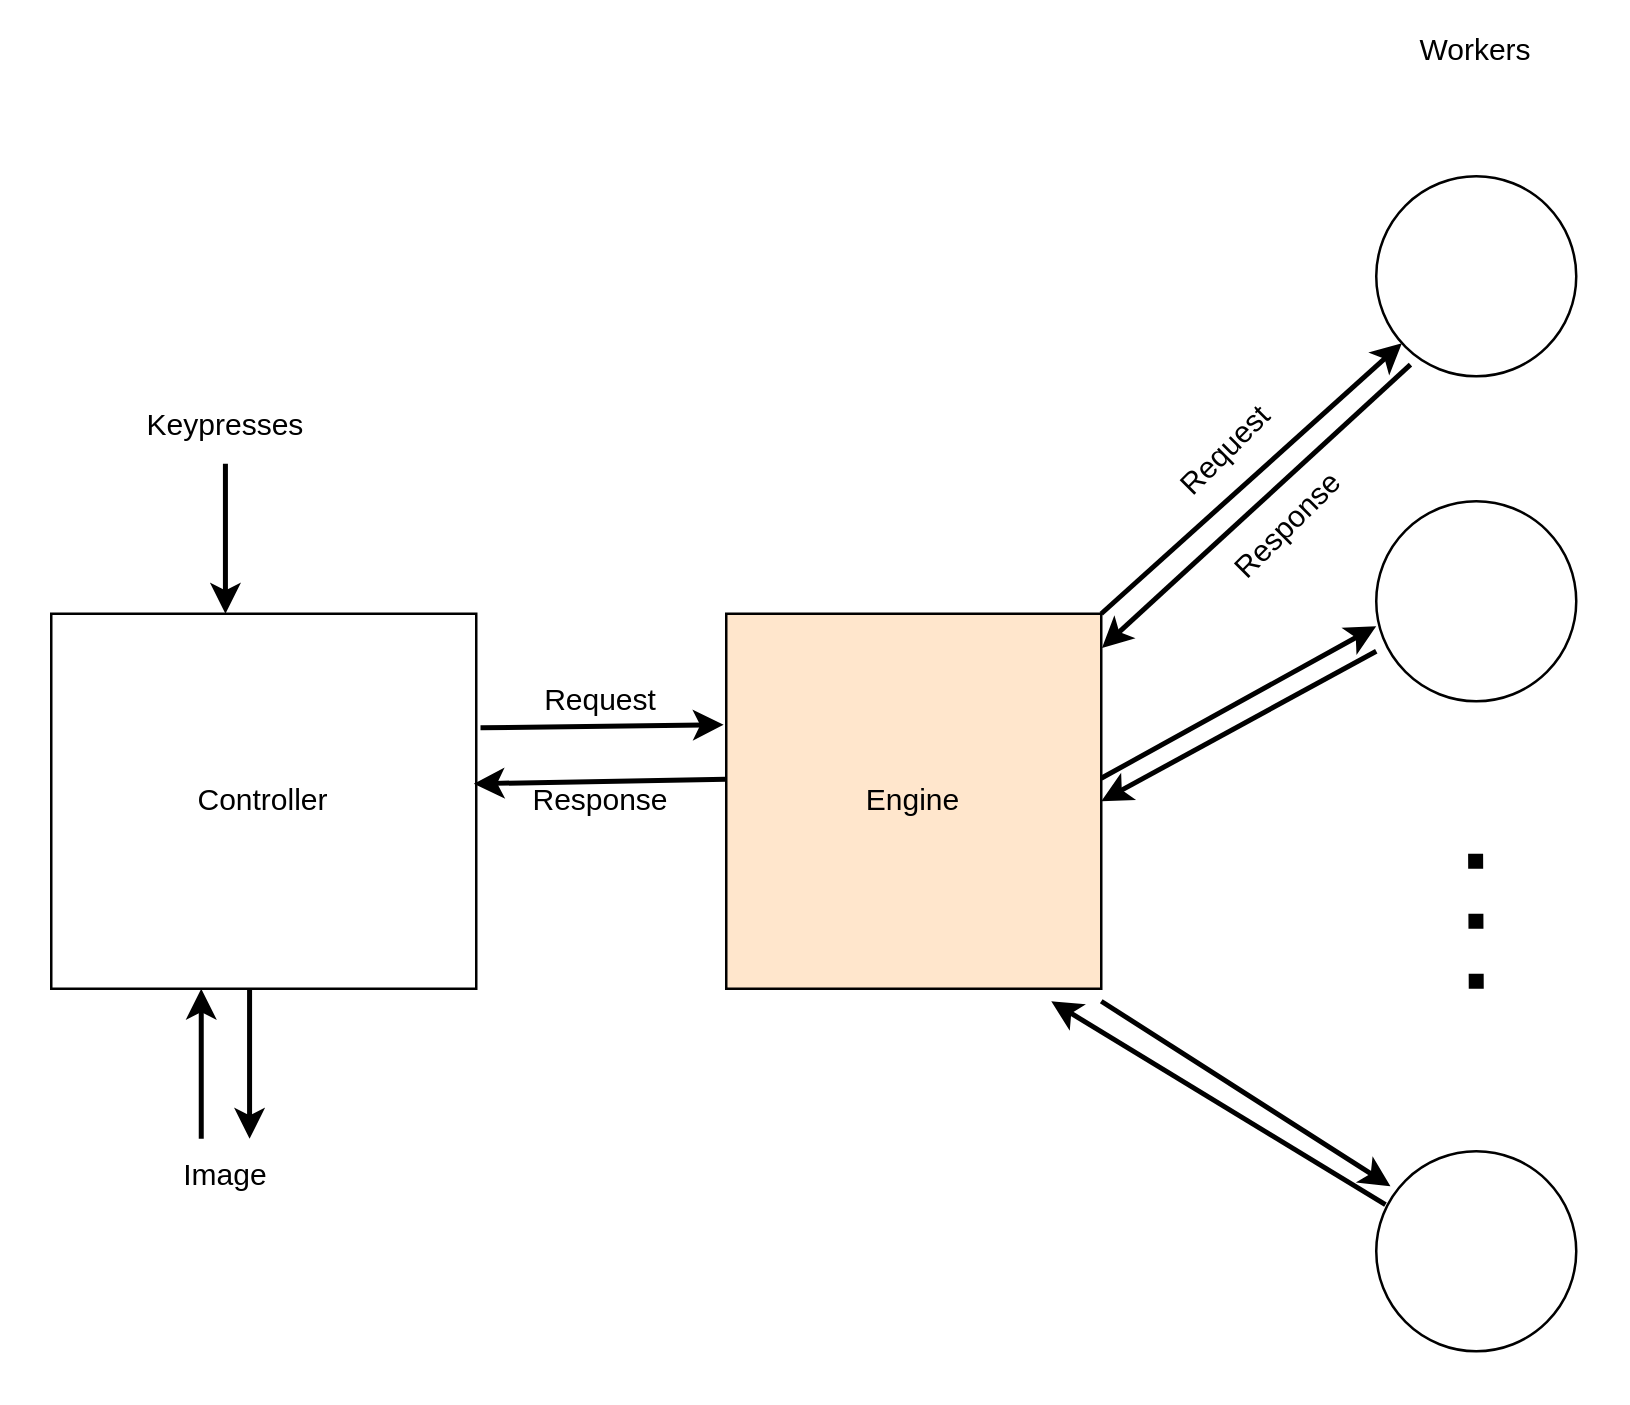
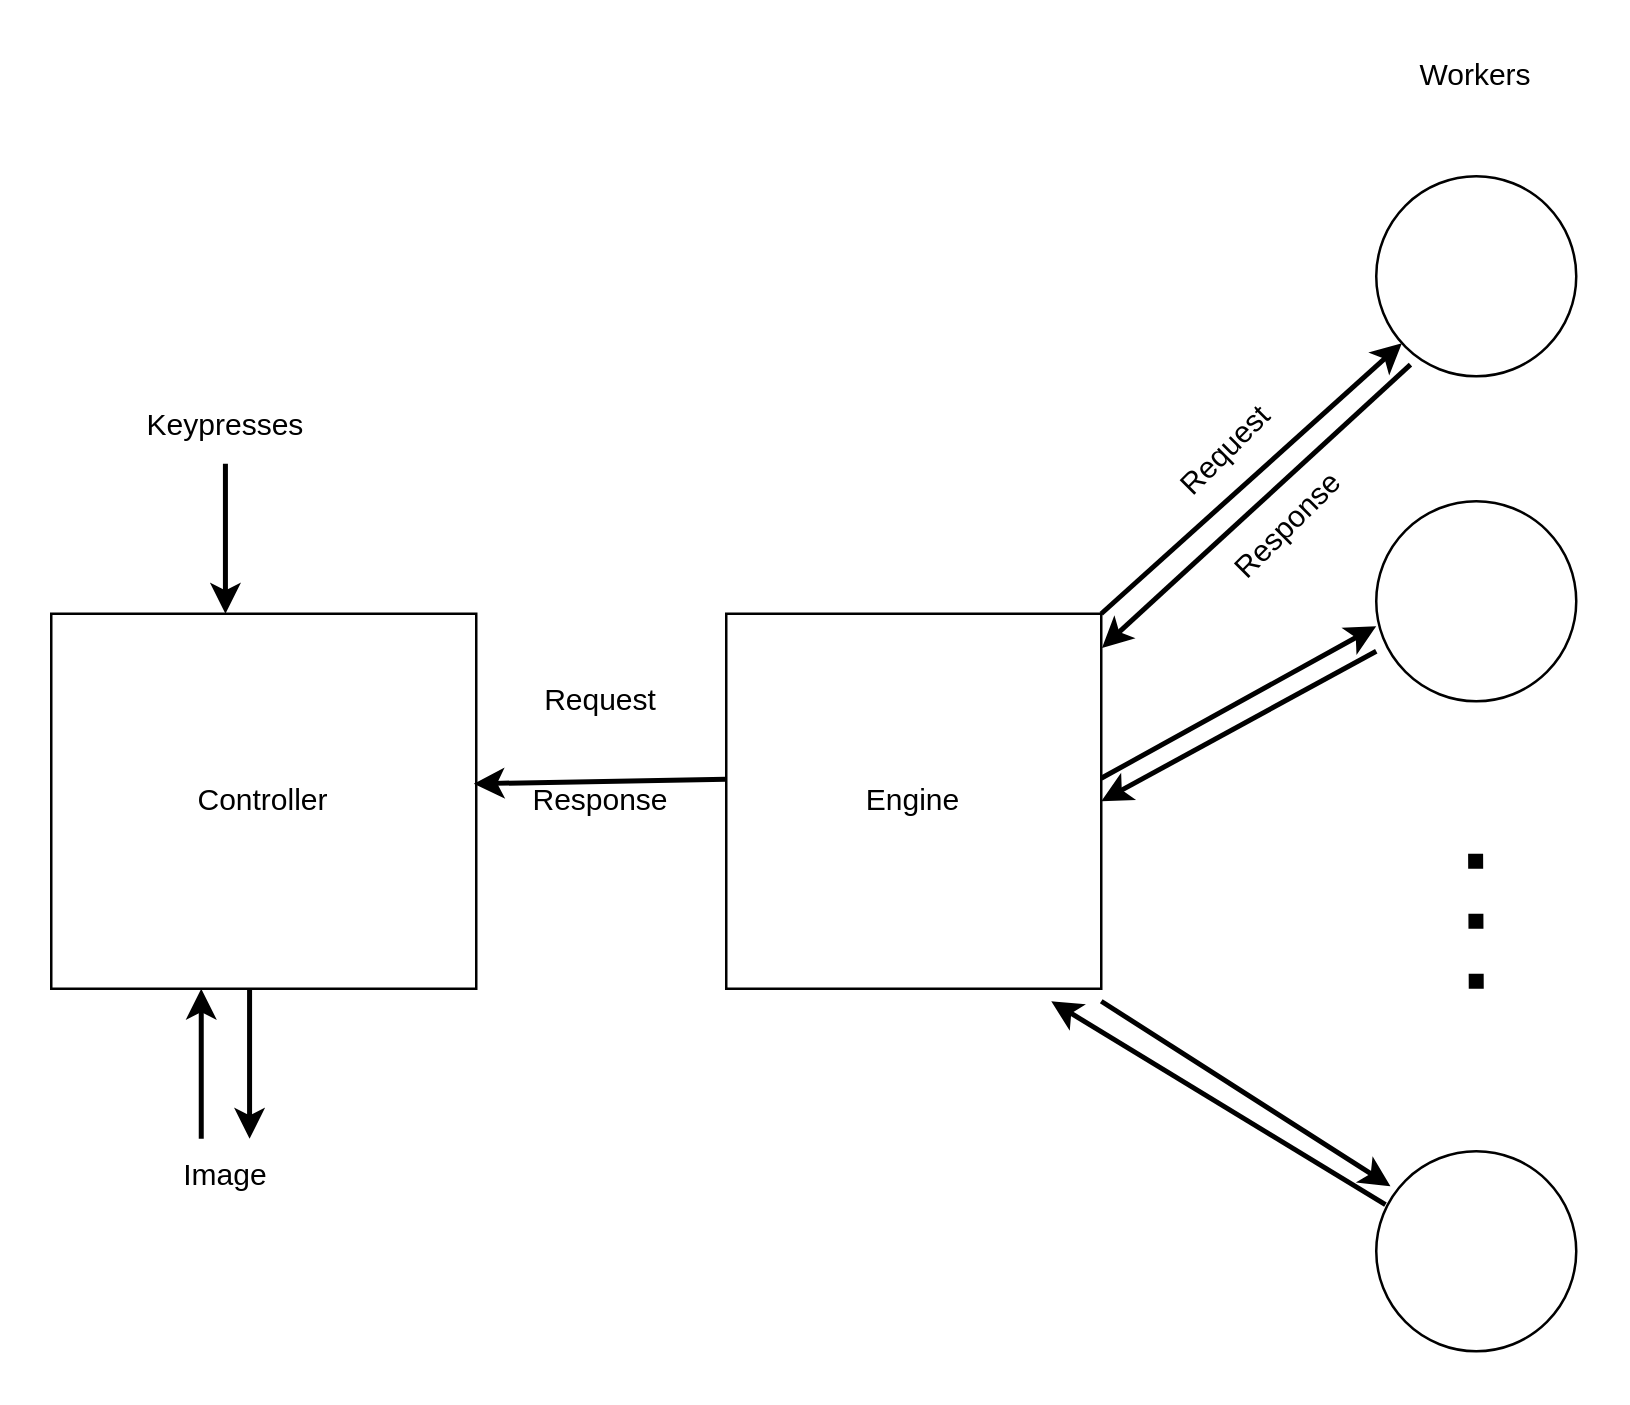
(1476, 51) -> (1476, 76)
(592, 726) -> none
(914, 801) -> (914, 801)
